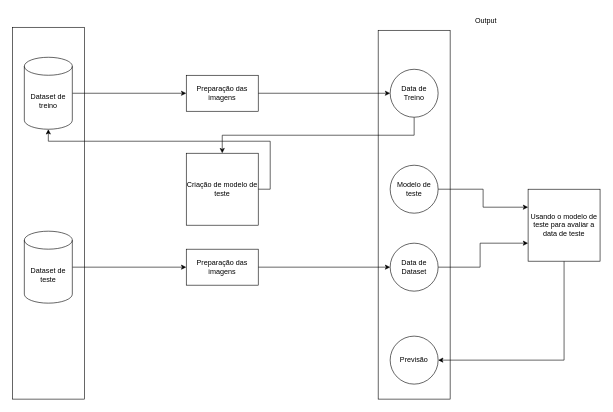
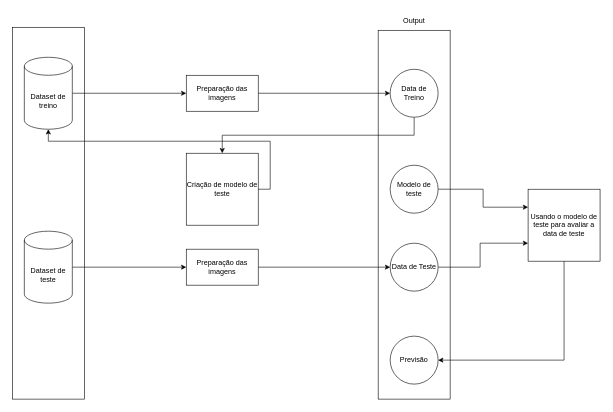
(486, 21) -> (414, 21)
(414, 267) -> (414, 267)
